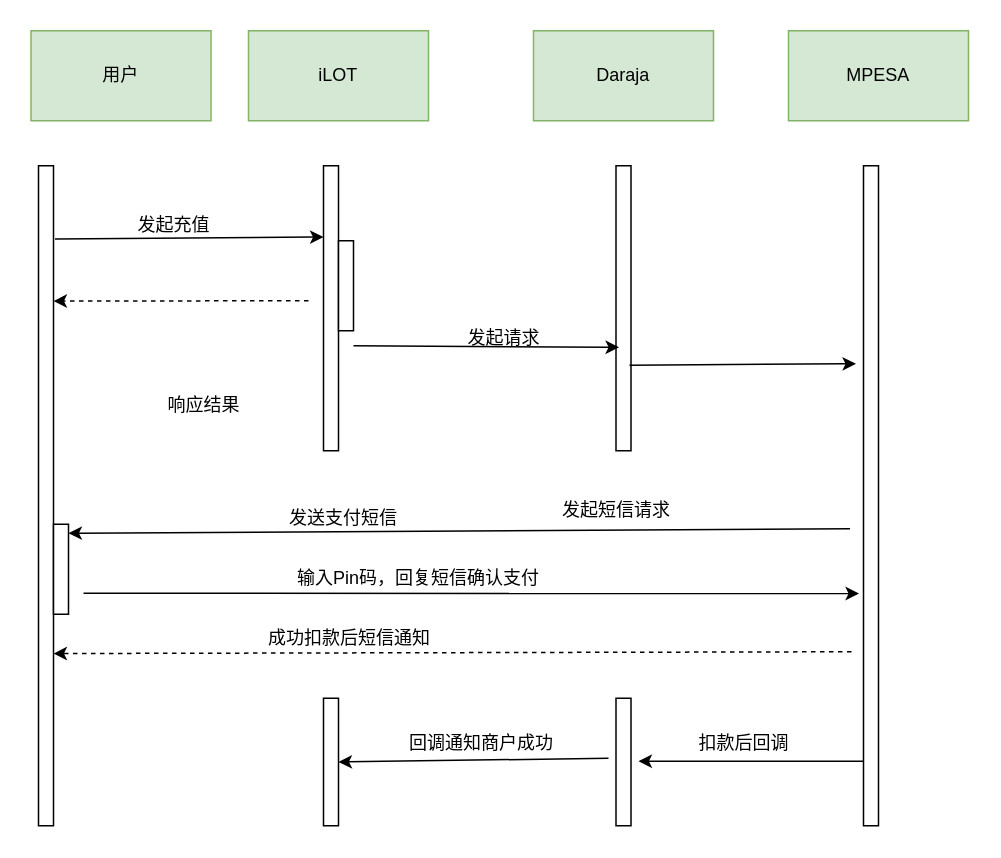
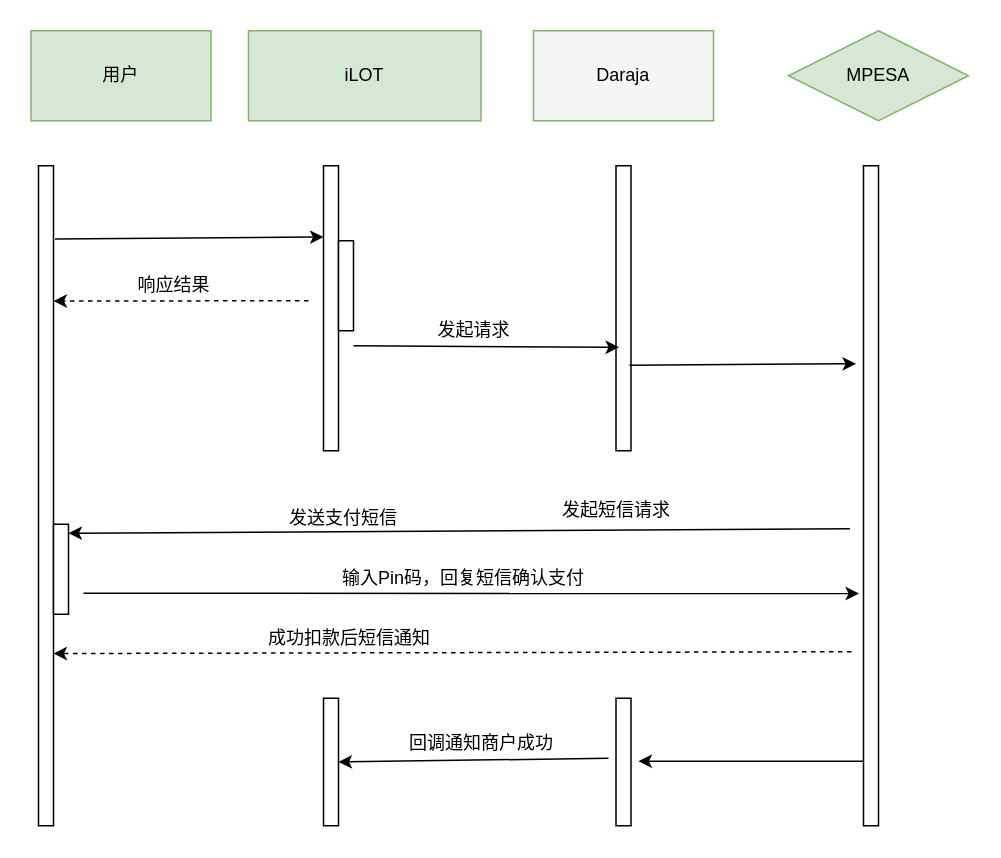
(338, 76) -> (365, 76)
(623, 76) -> (623, 76)
(878, 76) -> (878, 76)
(173, 226) -> none
(503, 338) -> (473, 331)
(203, 406) -> (173, 286)
(418, 578) -> (463, 578)
(743, 743) -> none
